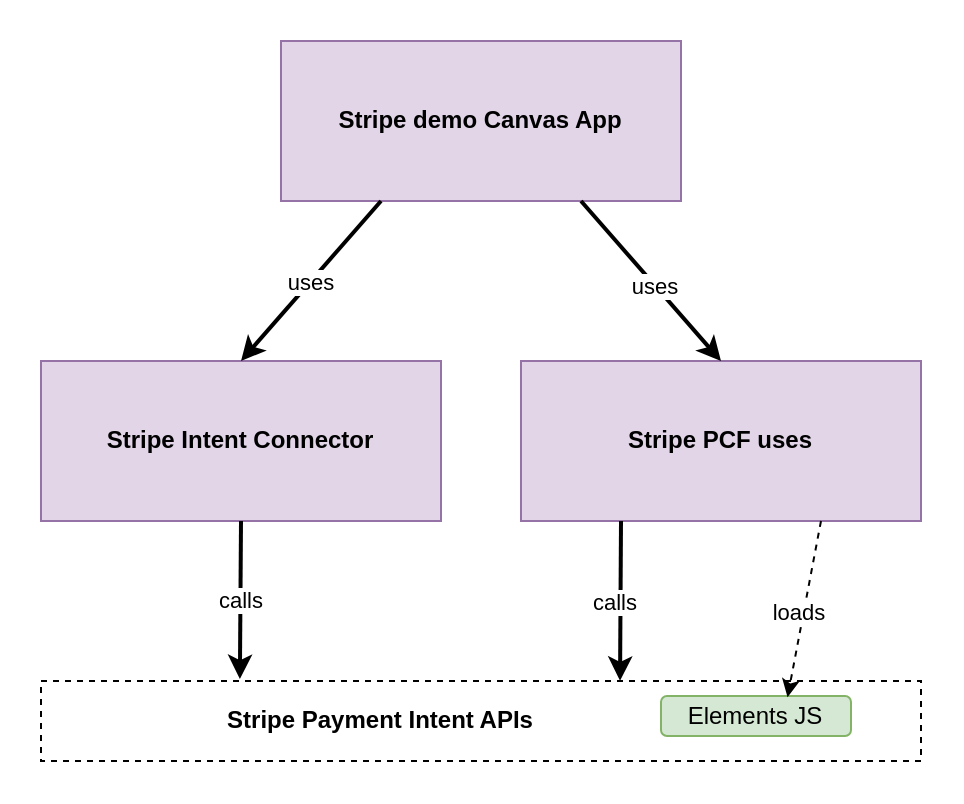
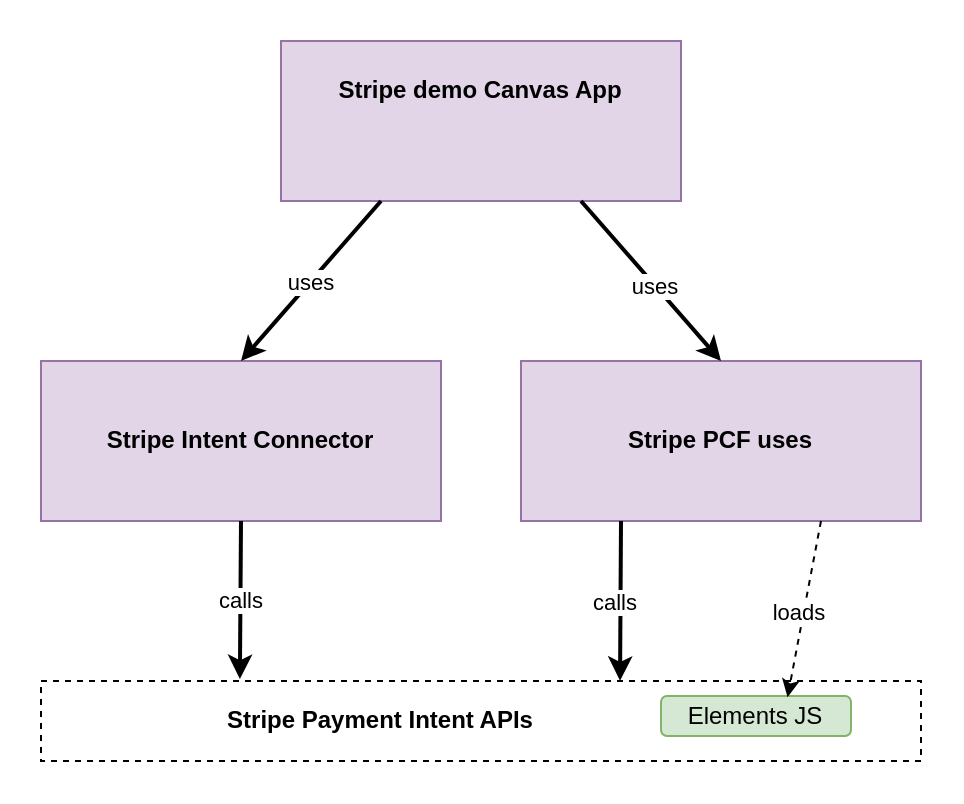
(481, 121) -> (481, 91)
